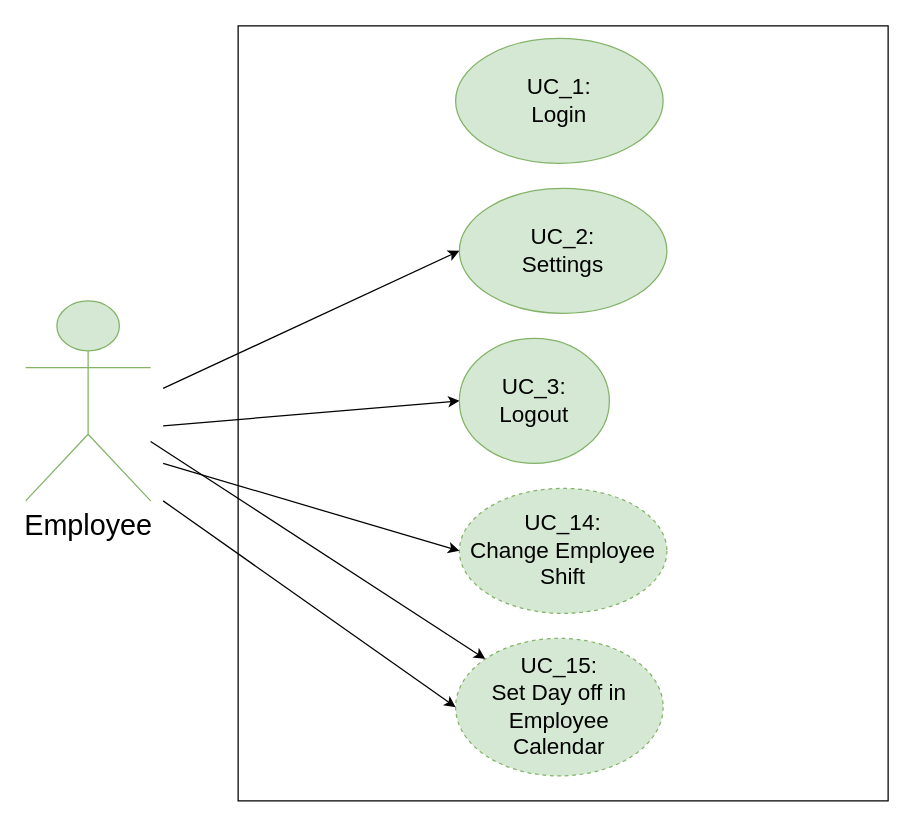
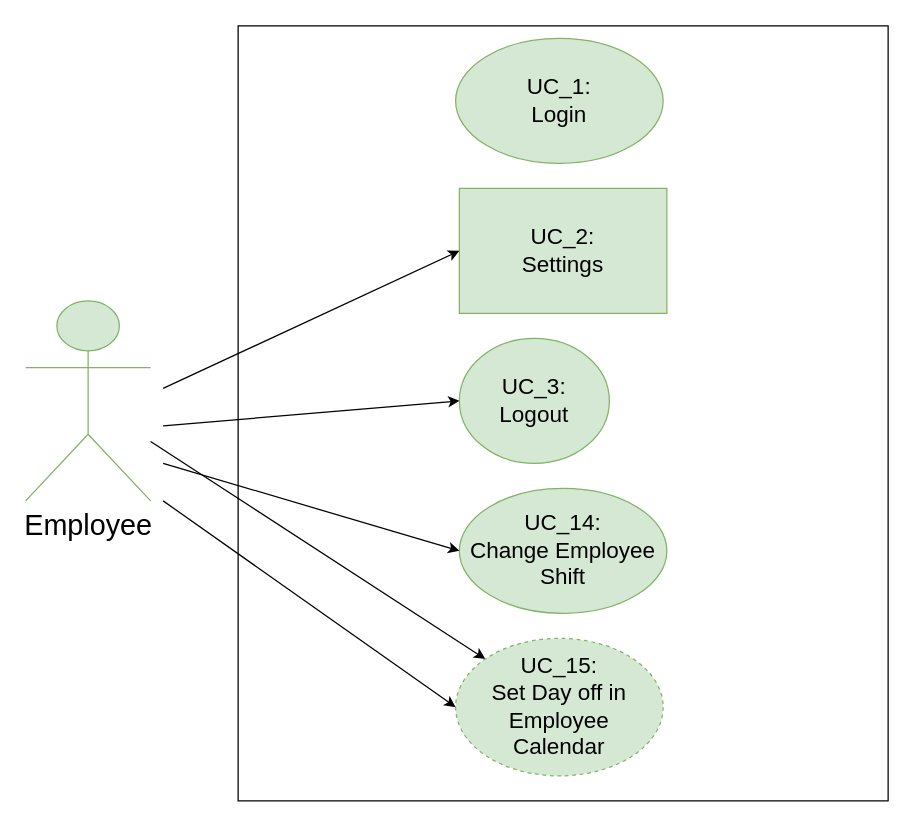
(563, 251) -> (563, 251)
(563, 551) -> (563, 551)
